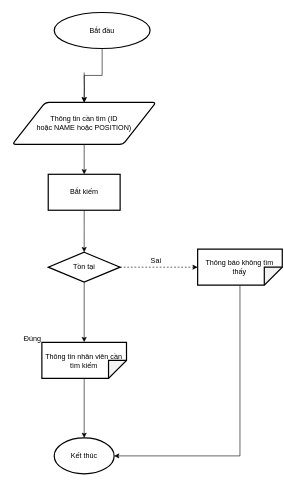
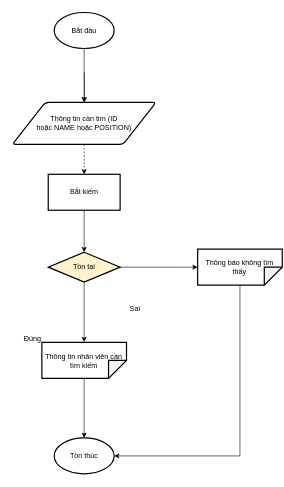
(102, 30) -> (84, 30)
(84, 157) -> (84, 157)
(156, 261) -> (135, 309)
(84, 267) -> (84, 267)
(156, 267) -> (156, 267)
(84, 456) -> (84, 456)
